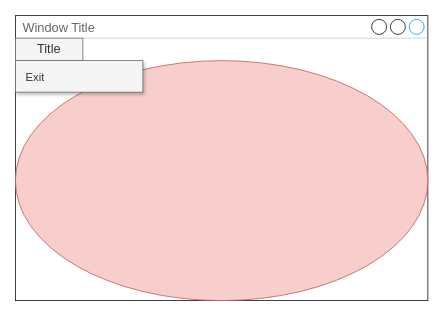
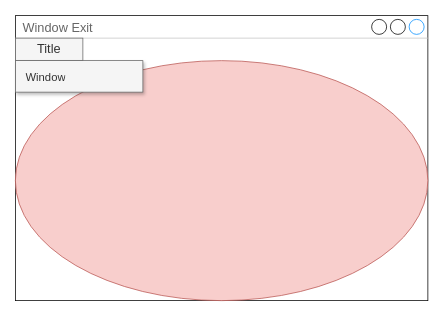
(59, 28) -> (57, 28)
(37, 76) -> (43, 76)
